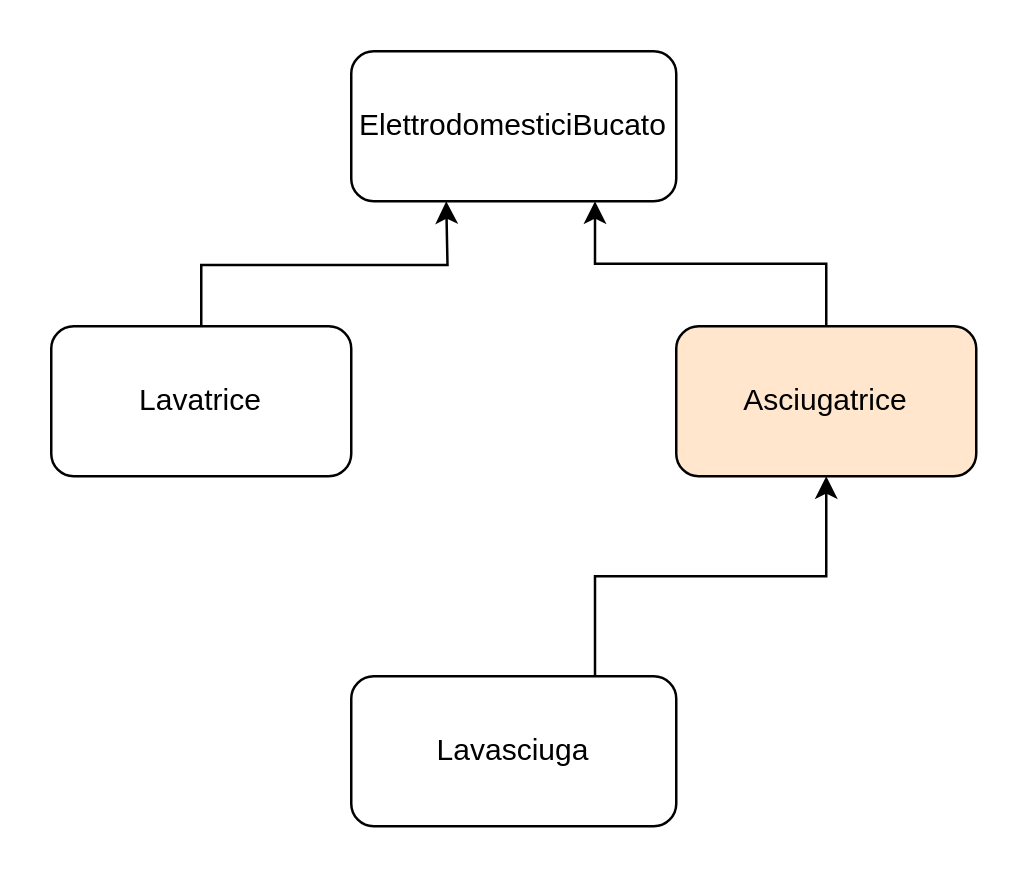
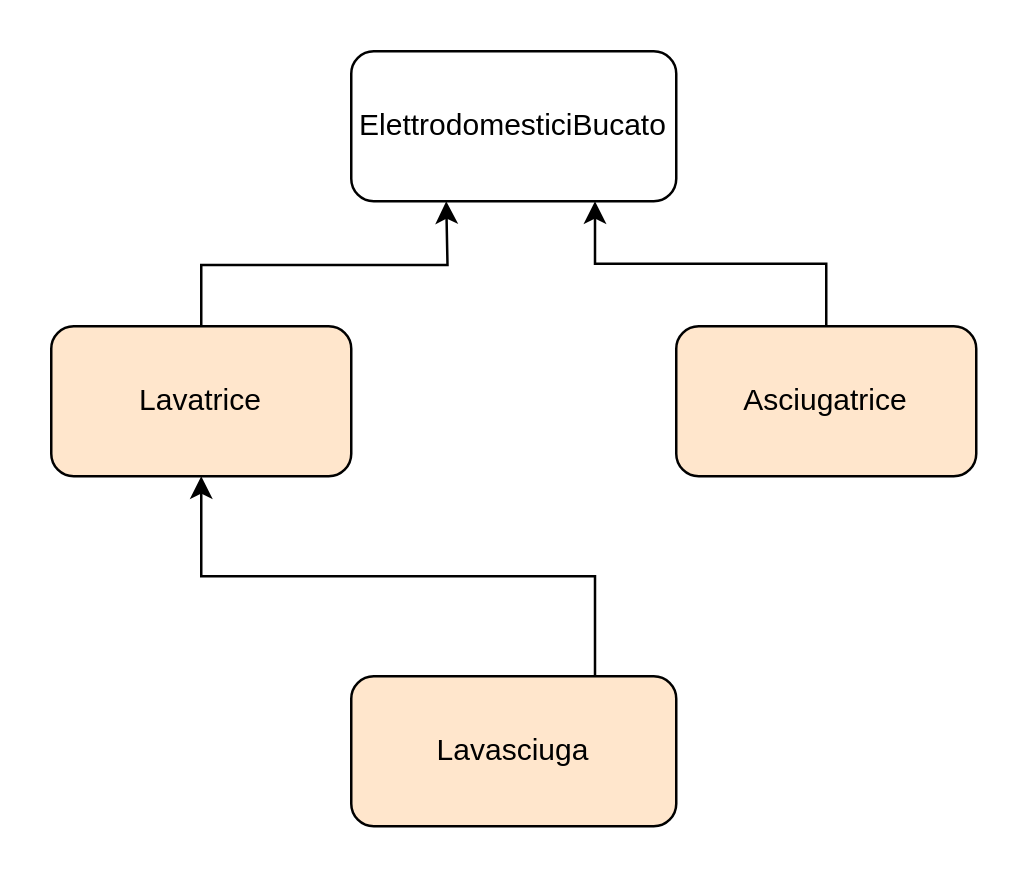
(201, 401) -> (201, 401)
(751, 576) -> (358, 576)
(514, 751) -> (514, 751)
